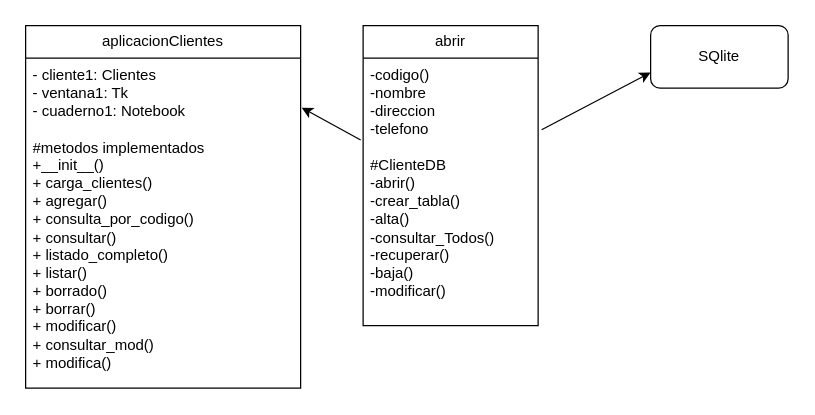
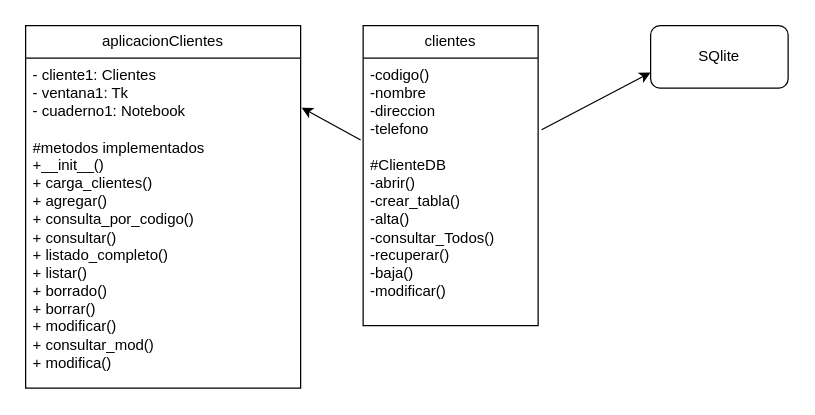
(451, 42) -> (451, 42)
